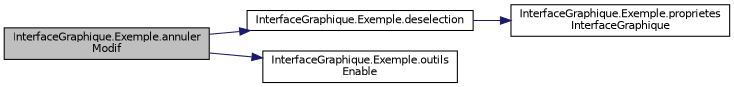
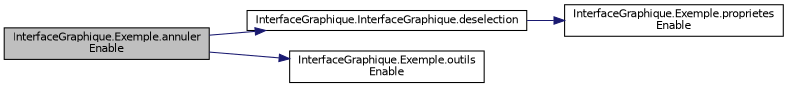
(360, 21) -> (387, 21)
(620, 21) -> (674, 21)
(107, 44) -> (107, 44)
